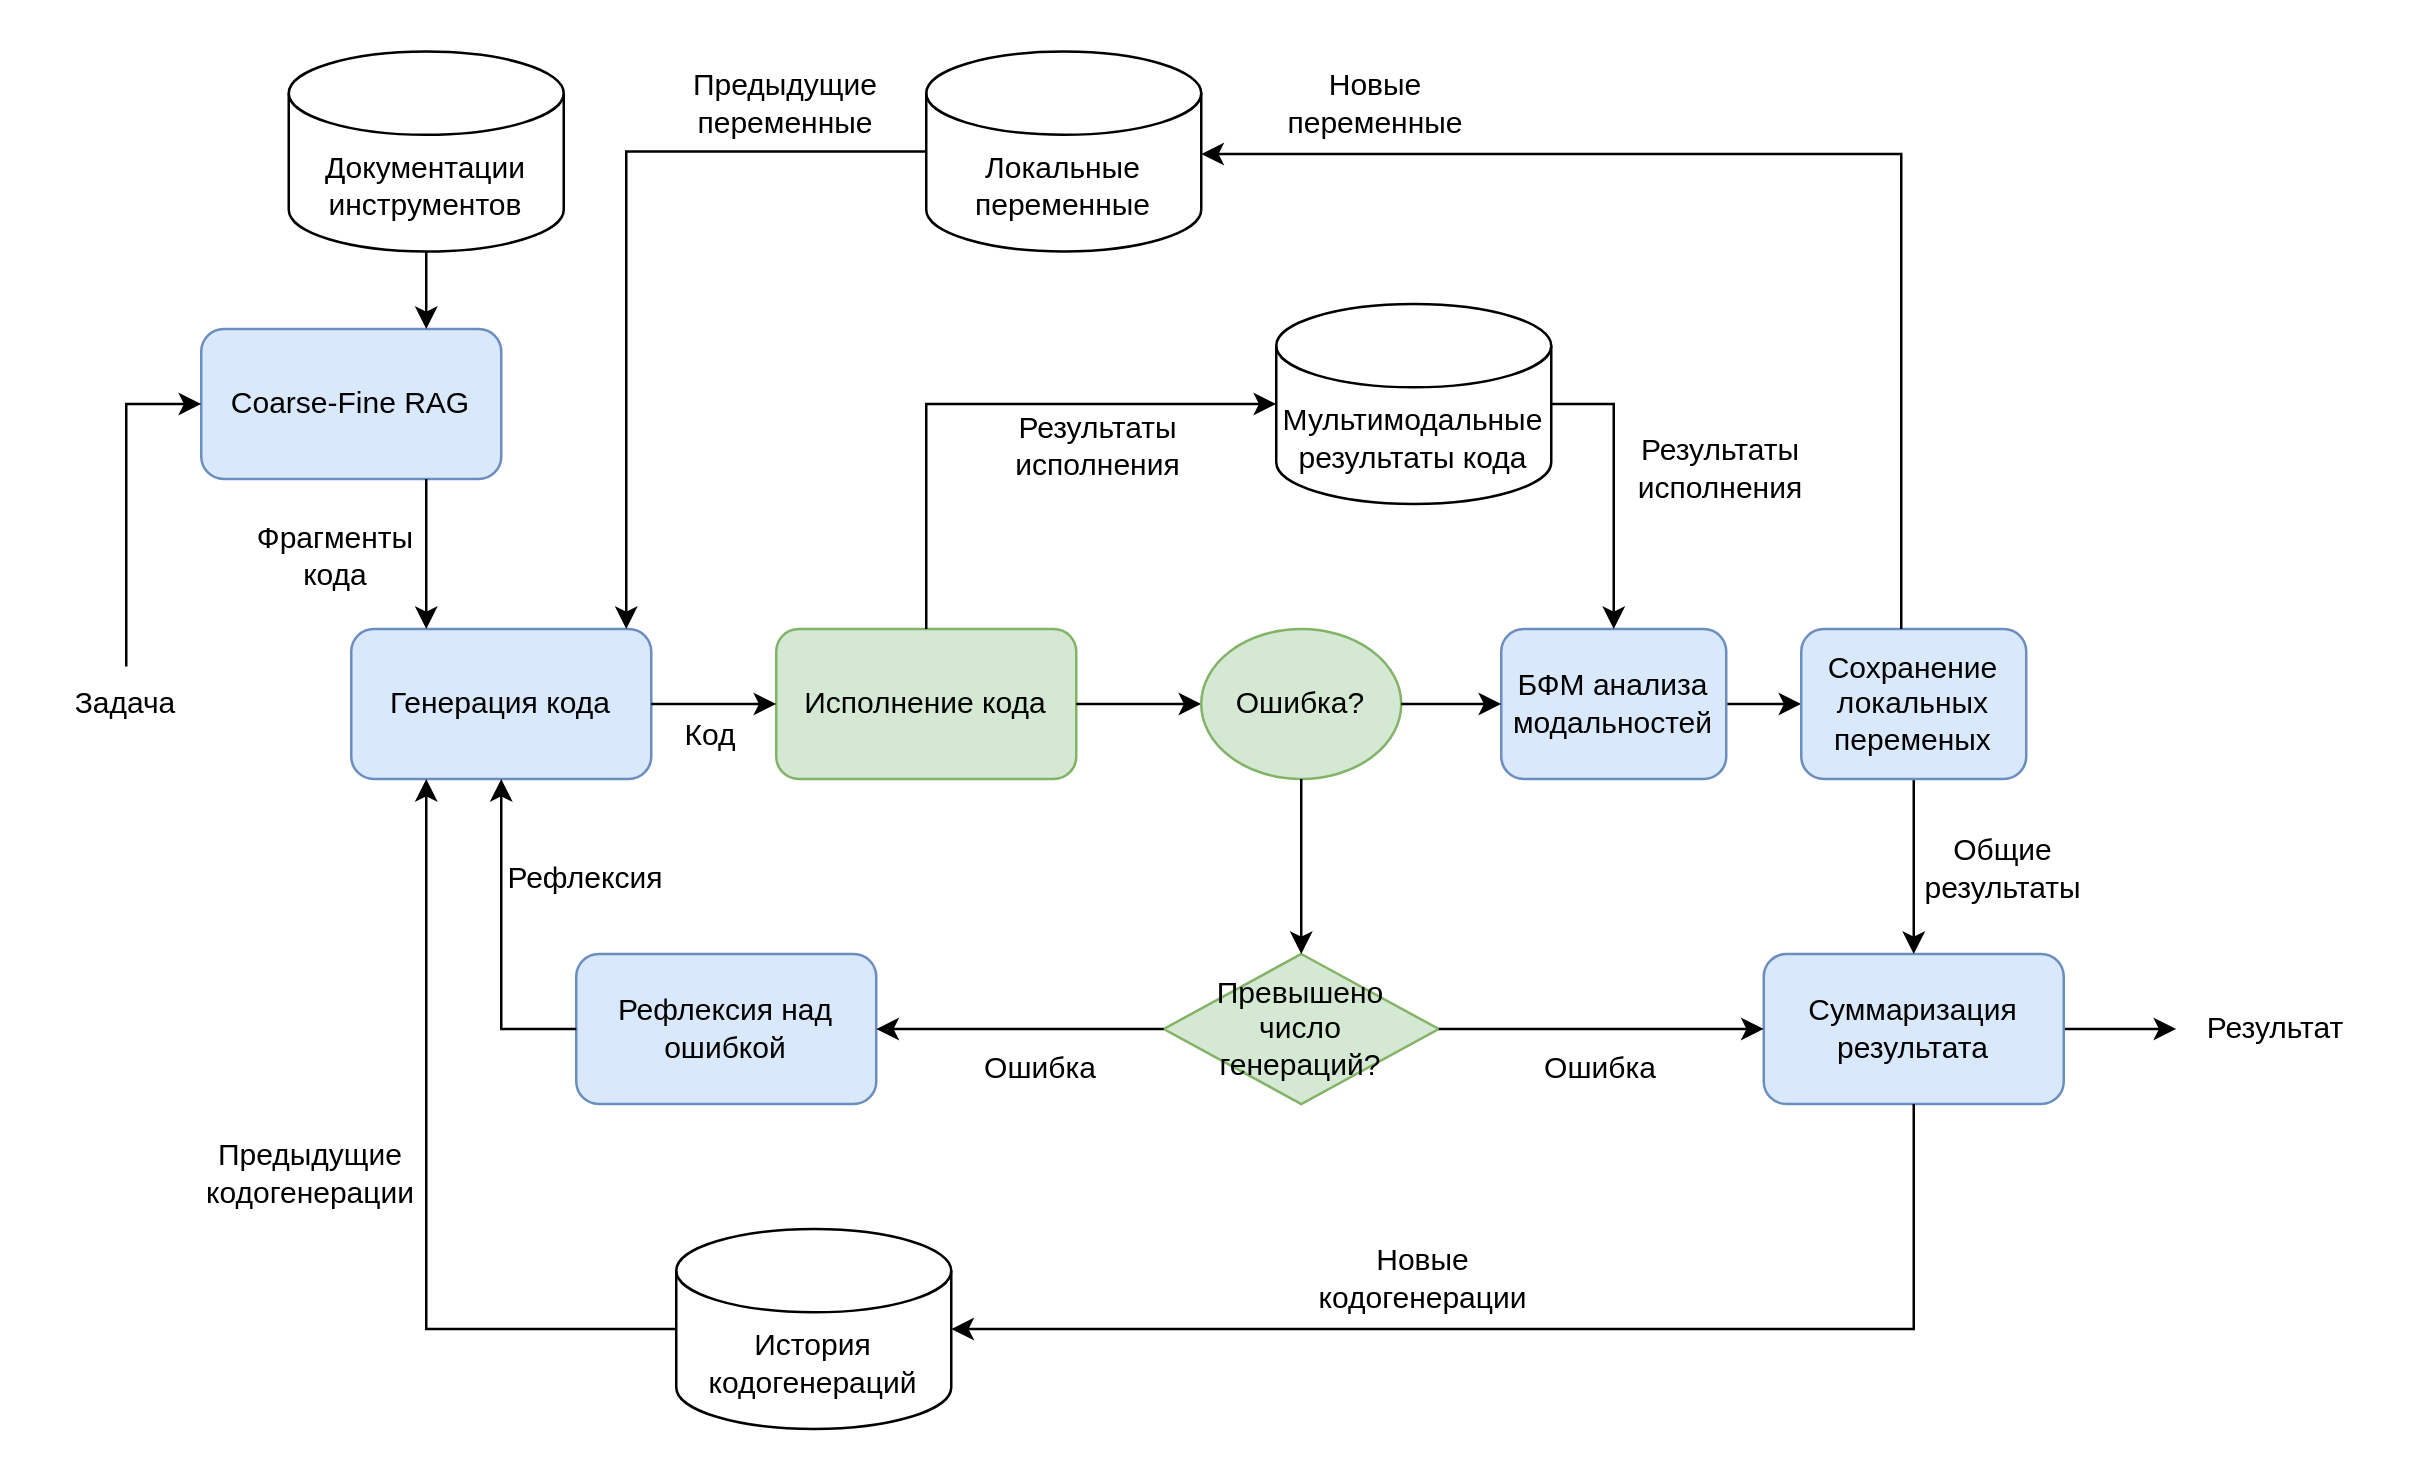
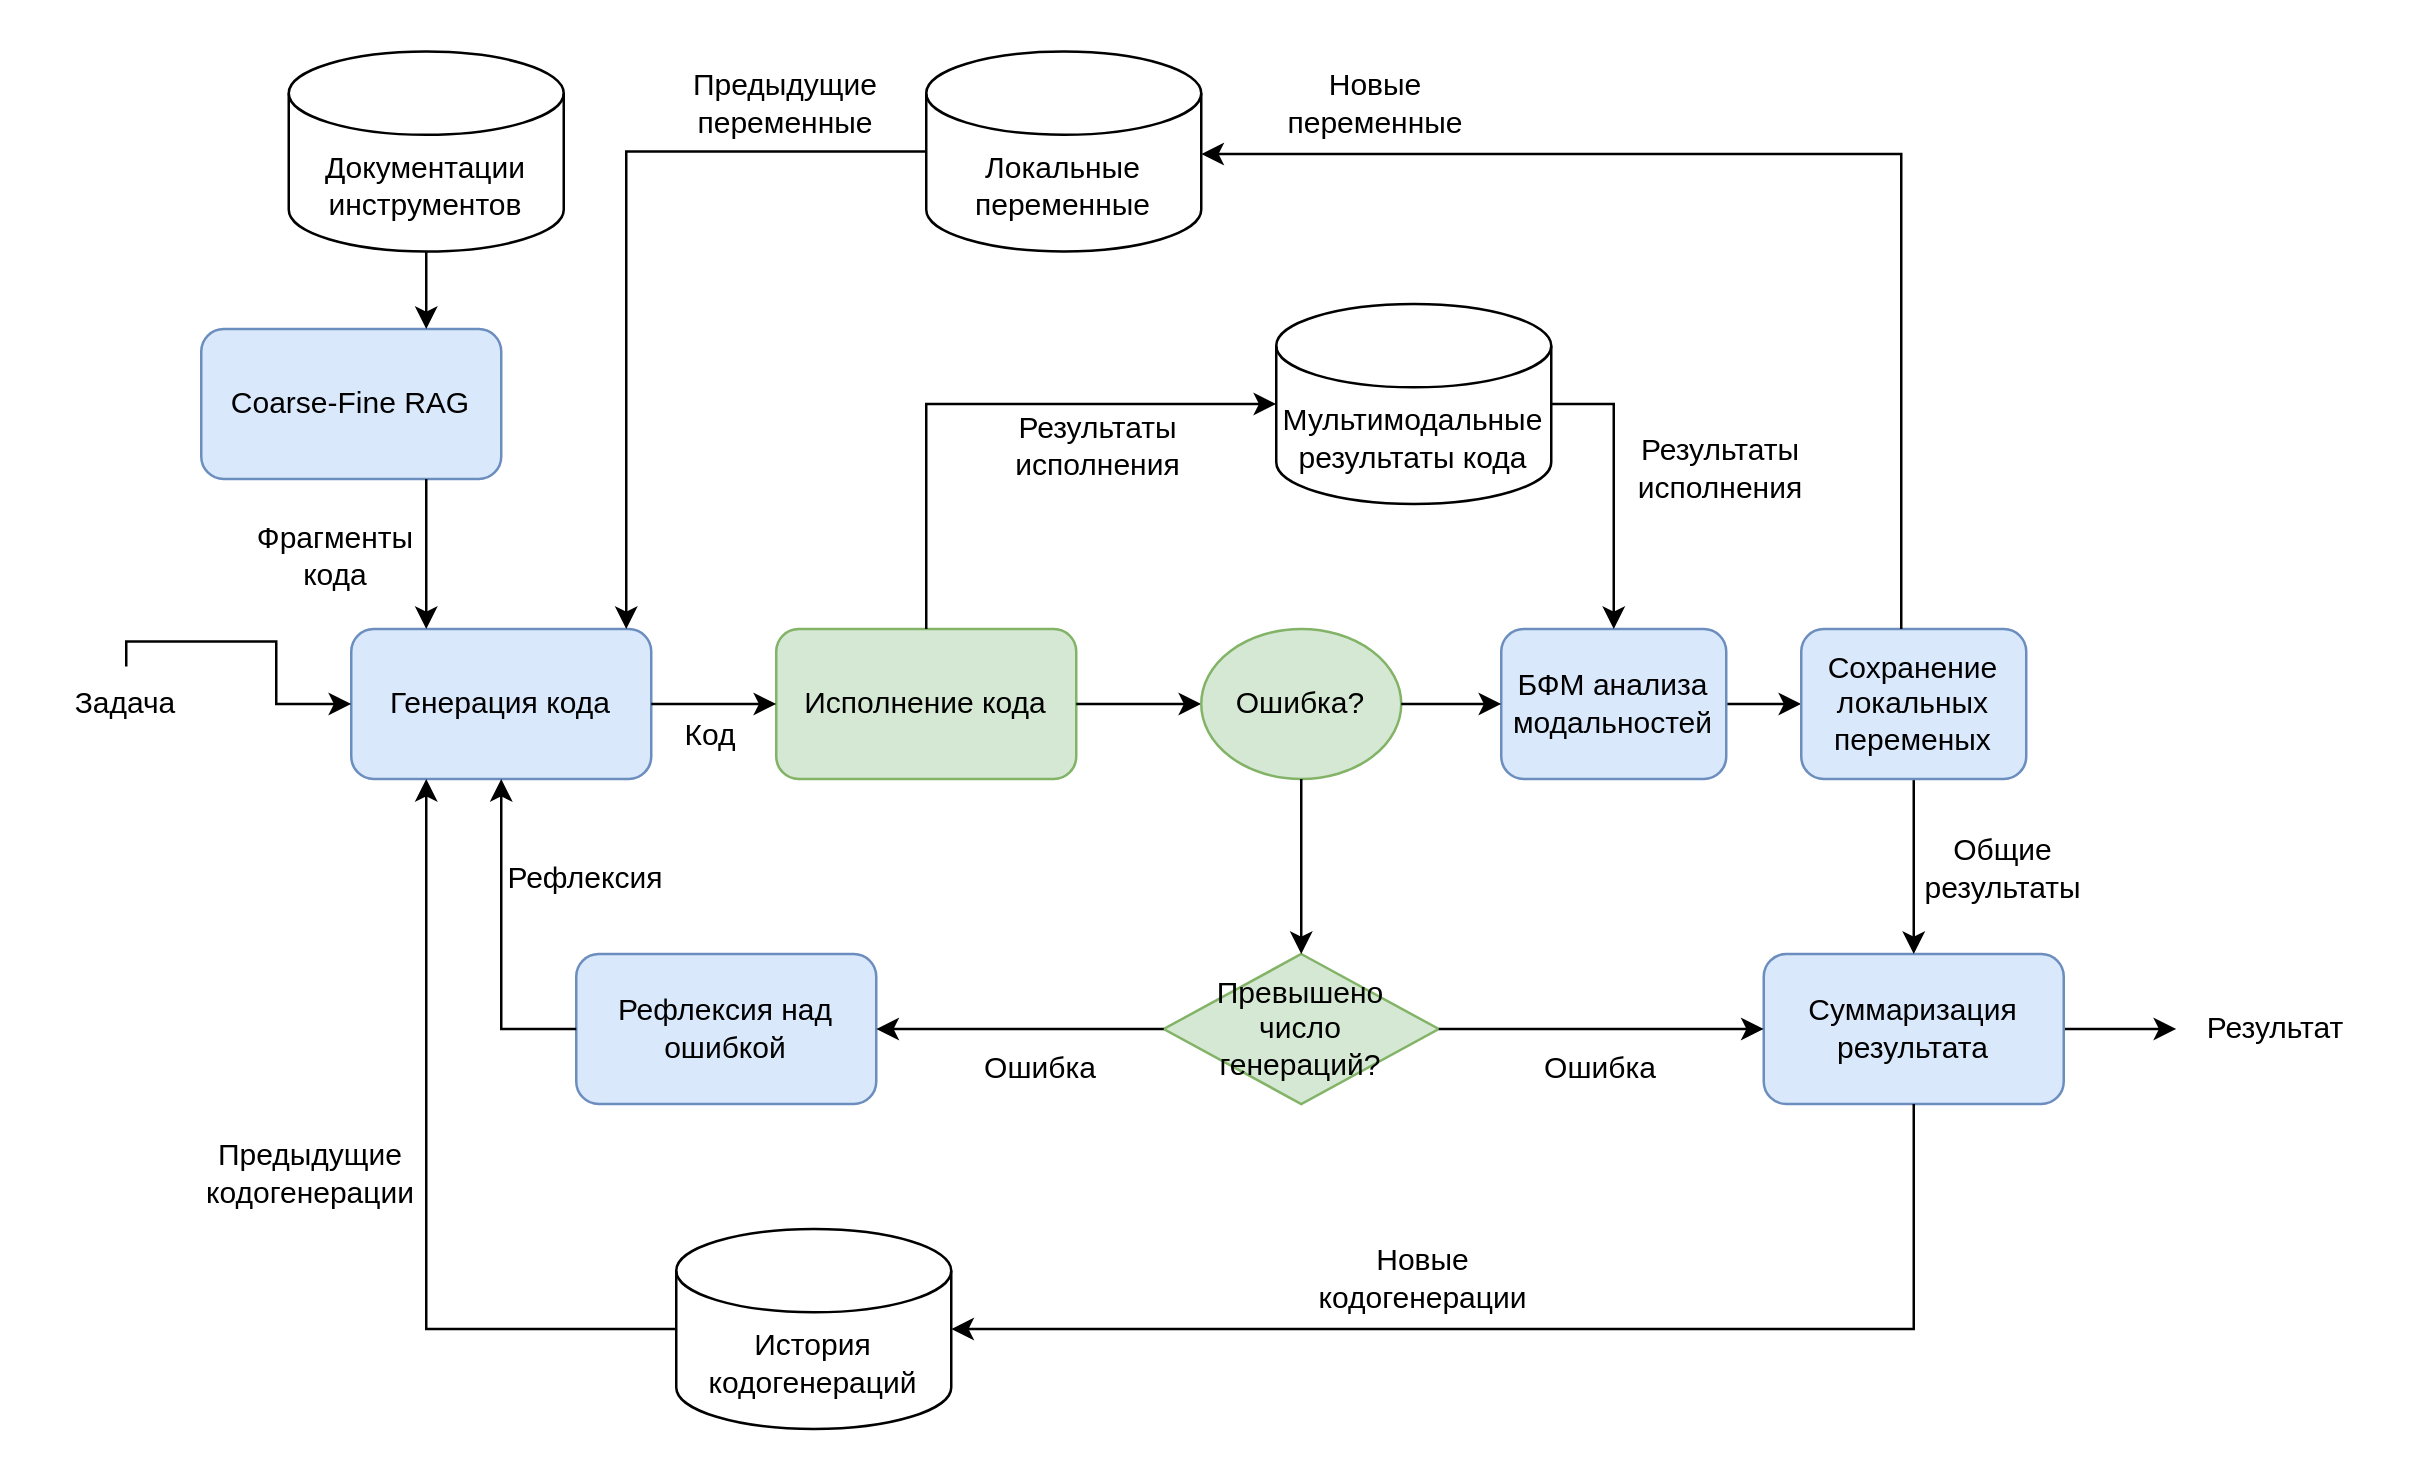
(126, 495) -> (260, 641)
